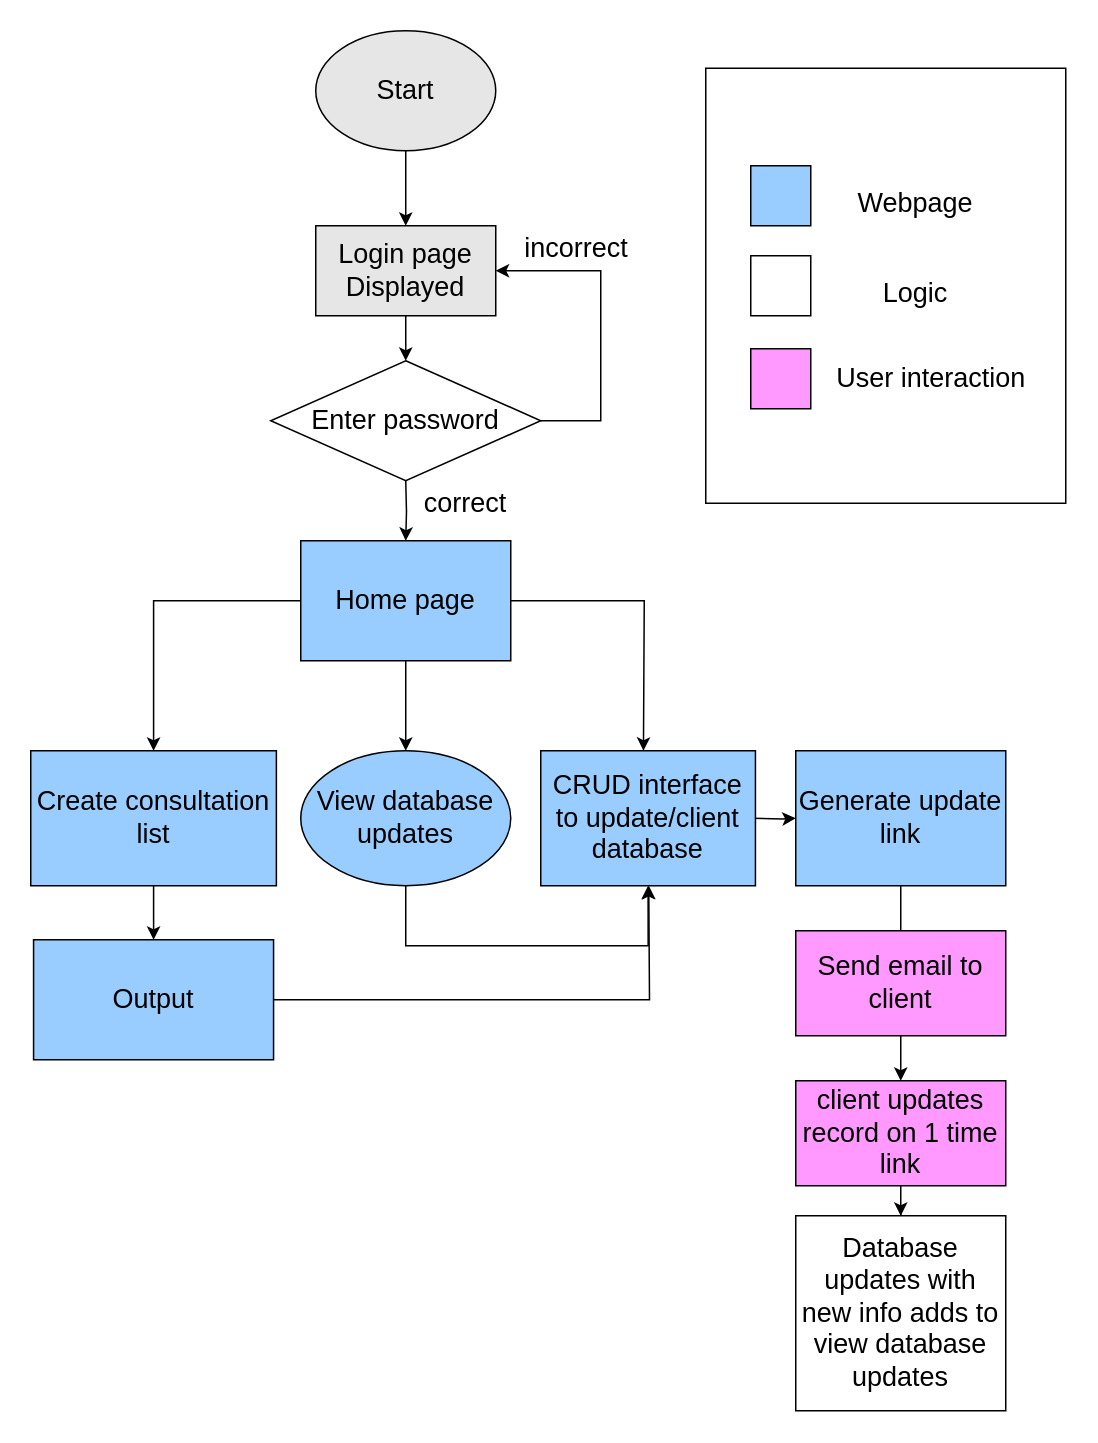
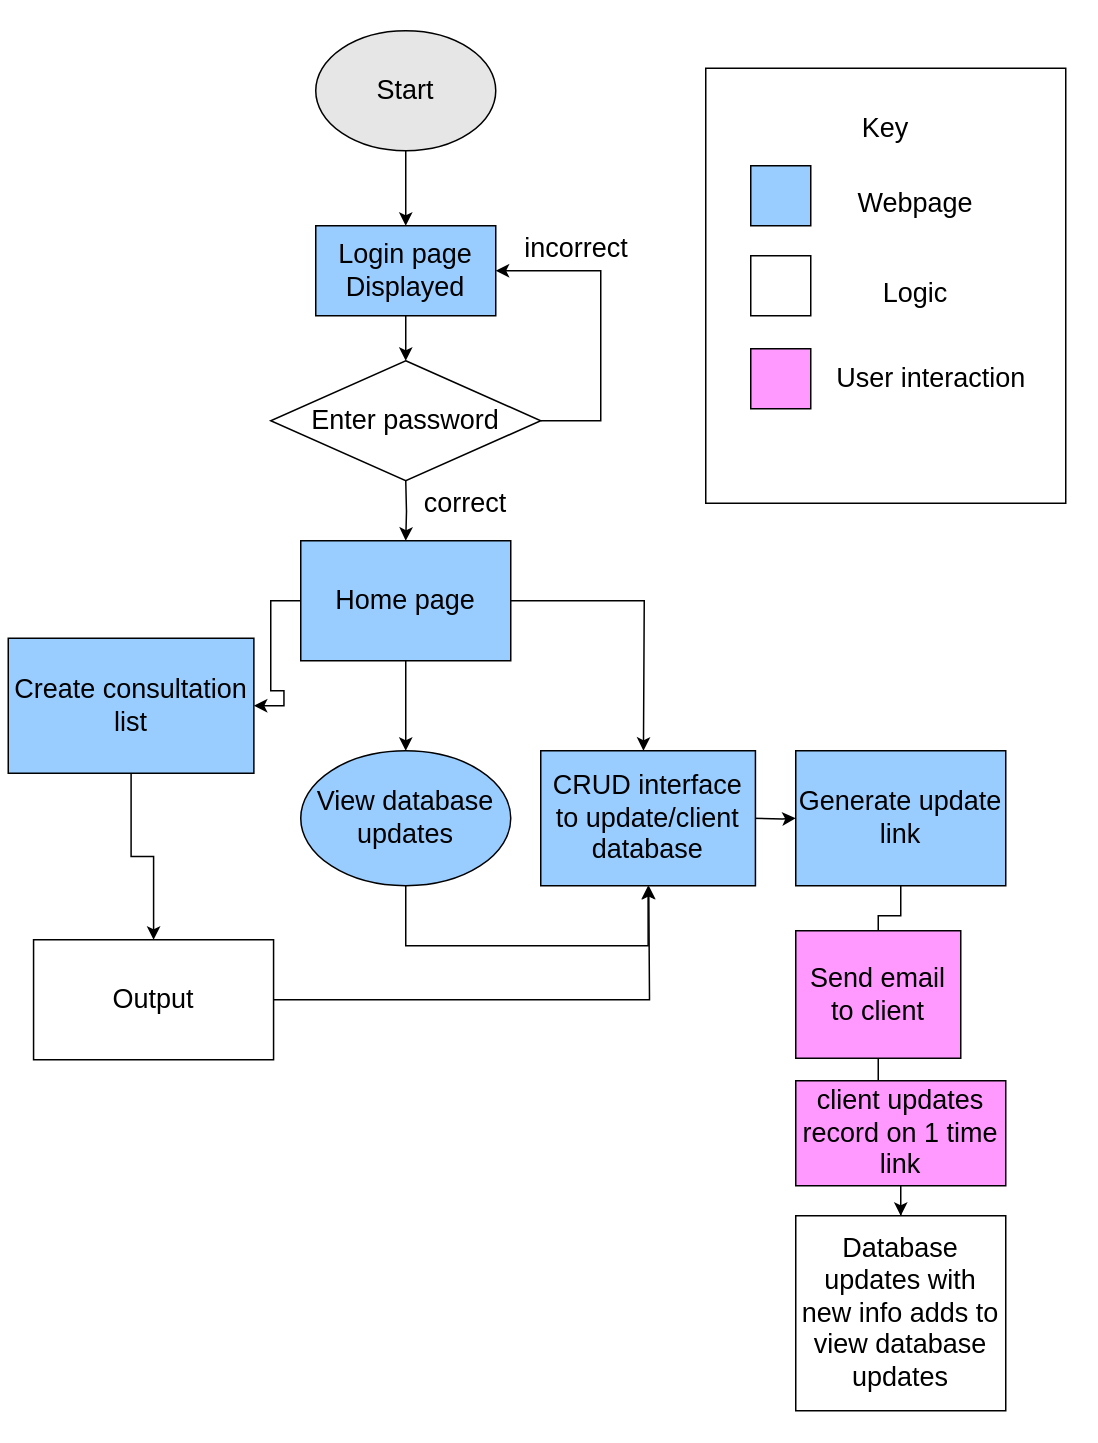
none -> (886, 128)
(406, 271) -> (406, 271)
(154, 818) -> (131, 706)
(901, 983) -> (878, 995)
(154, 1000) -> (154, 1000)
